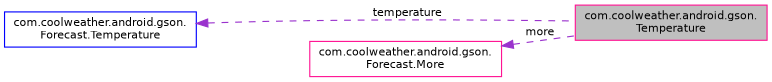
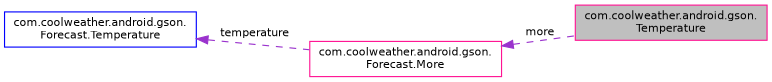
(391, 20) -> (259, 45)
